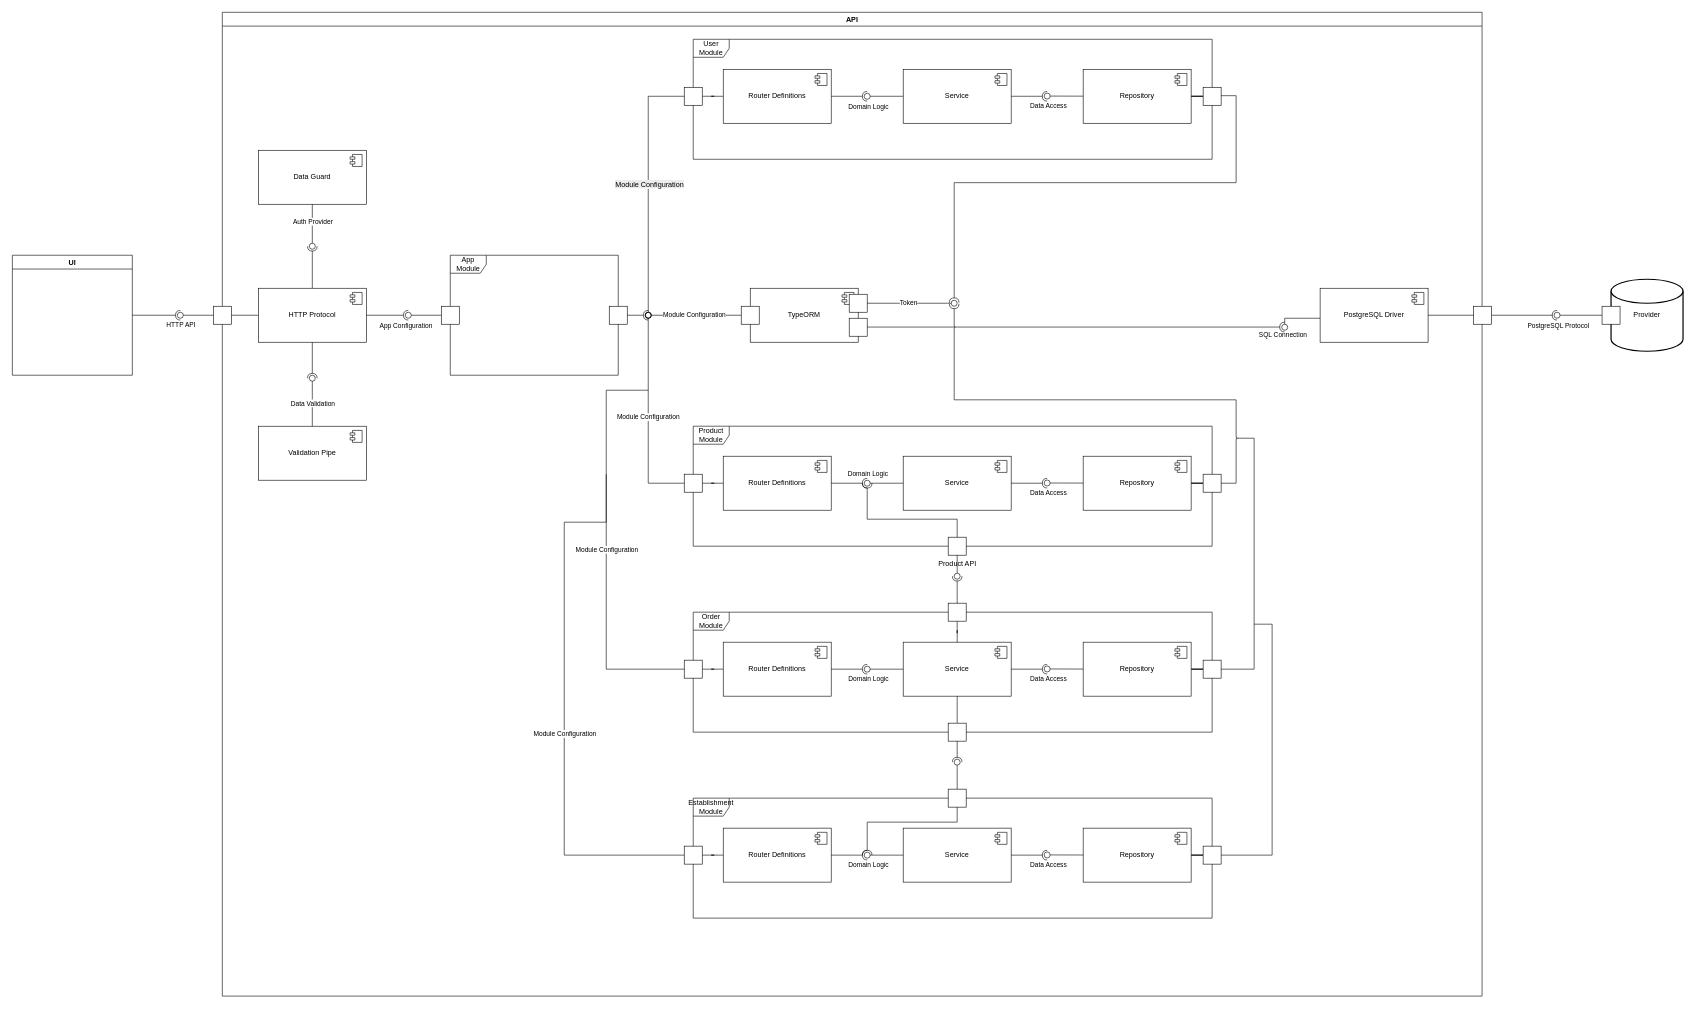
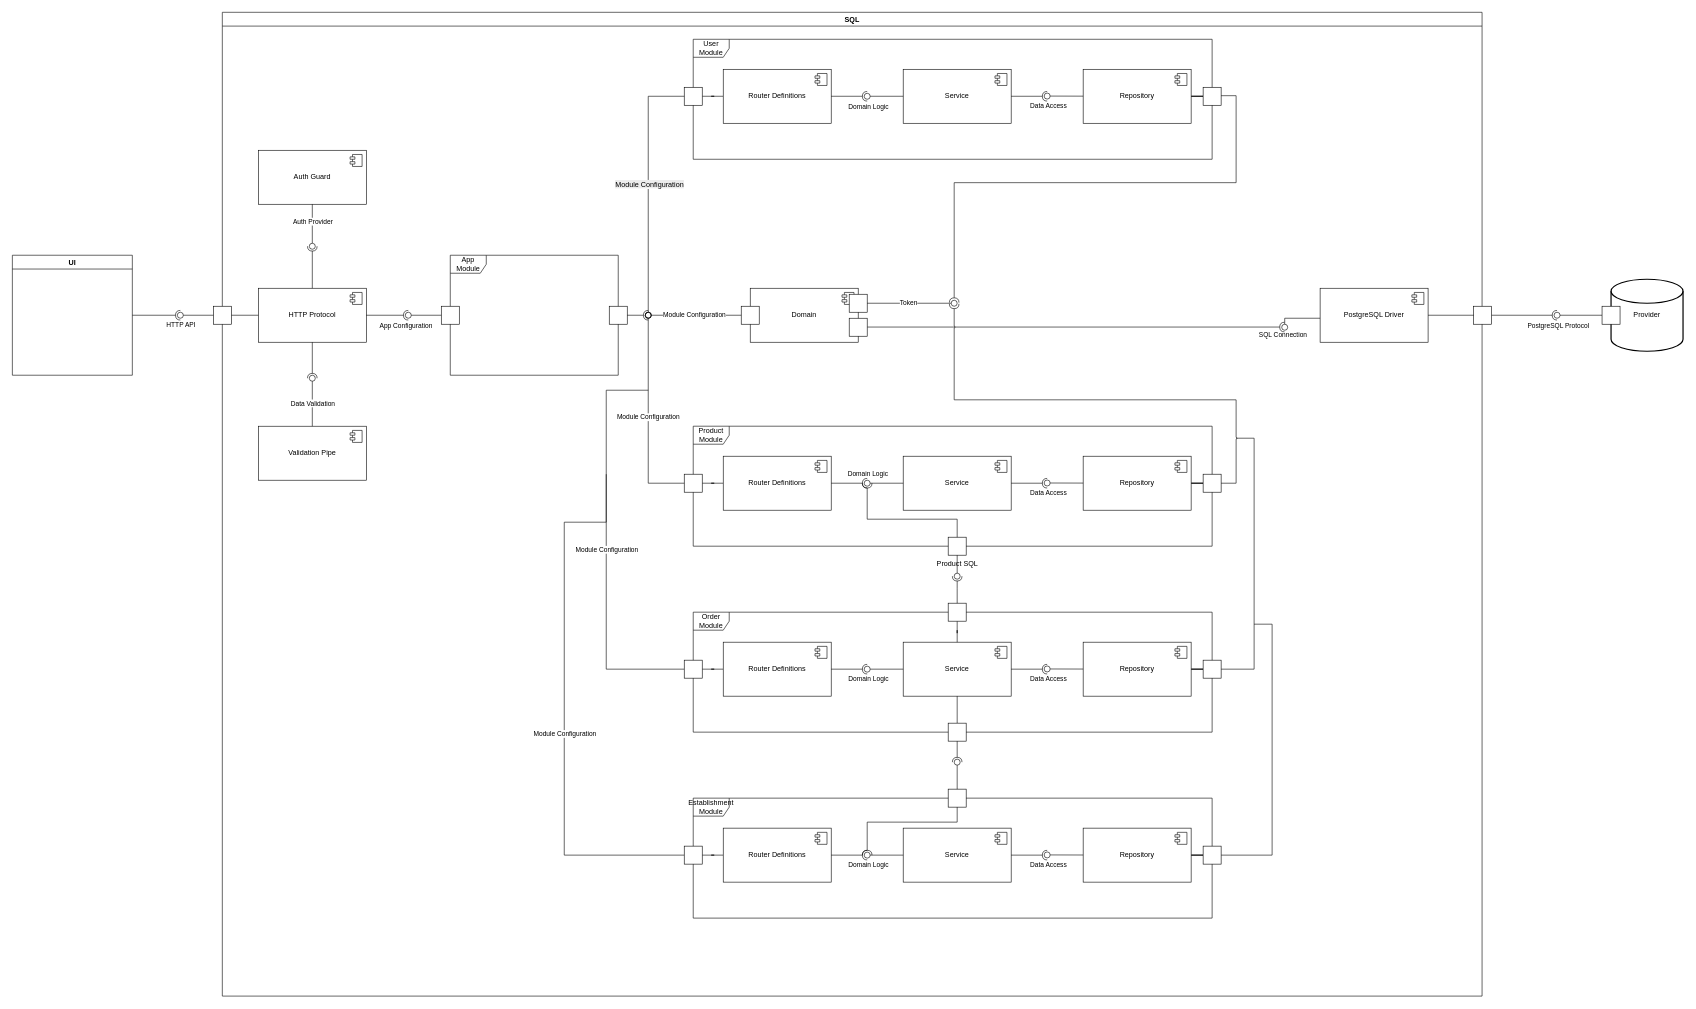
(852, 20) -> (852, 20)
(312, 177) -> (312, 177)
(804, 315) -> (804, 315)
(958, 564) -> (958, 564)
